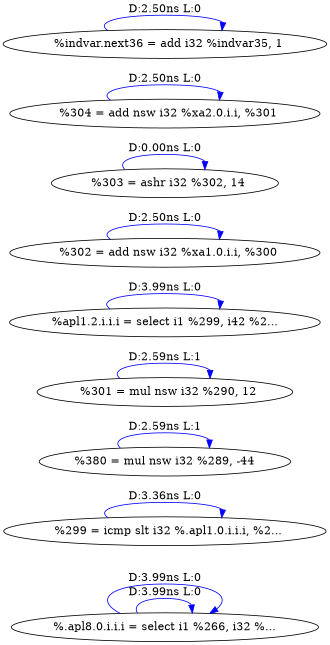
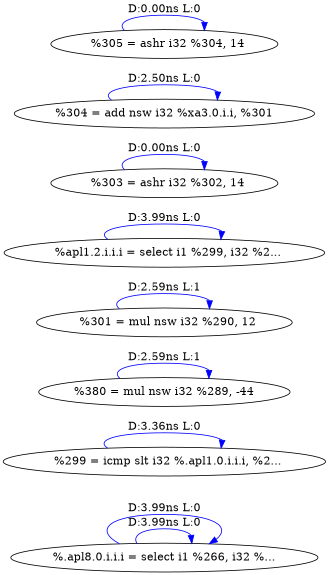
none -> (164, 44)
(165, 44) -> none
(165, 114) -> (164, 114)
(165, 253) -> none
(165, 322) -> (164, 253)
